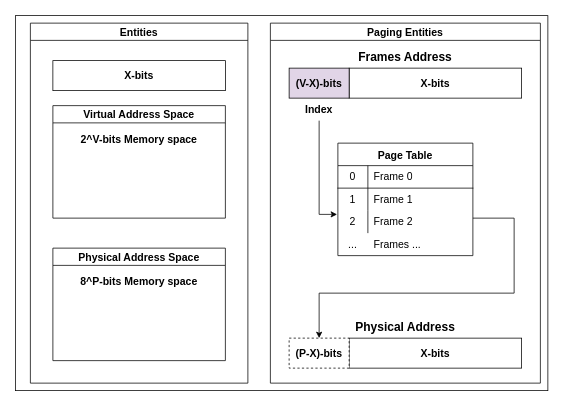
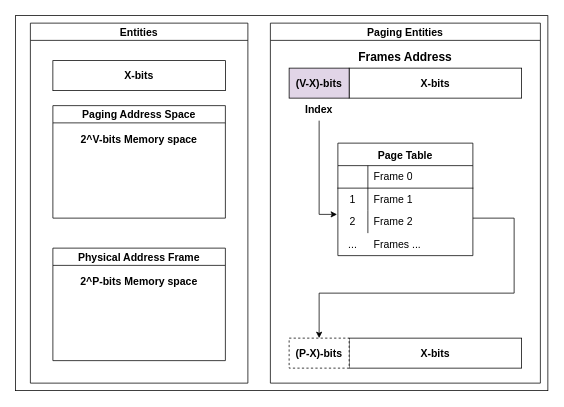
(139, 115) -> (139, 115)
(353, 177) -> none
(139, 257) -> (139, 257)
(139, 282) -> (139, 282)
(405, 327) -> none
